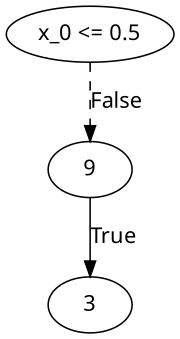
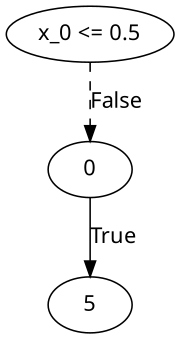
(90, 170) -> (90, 170)
(90, 305) -> (90, 305)
